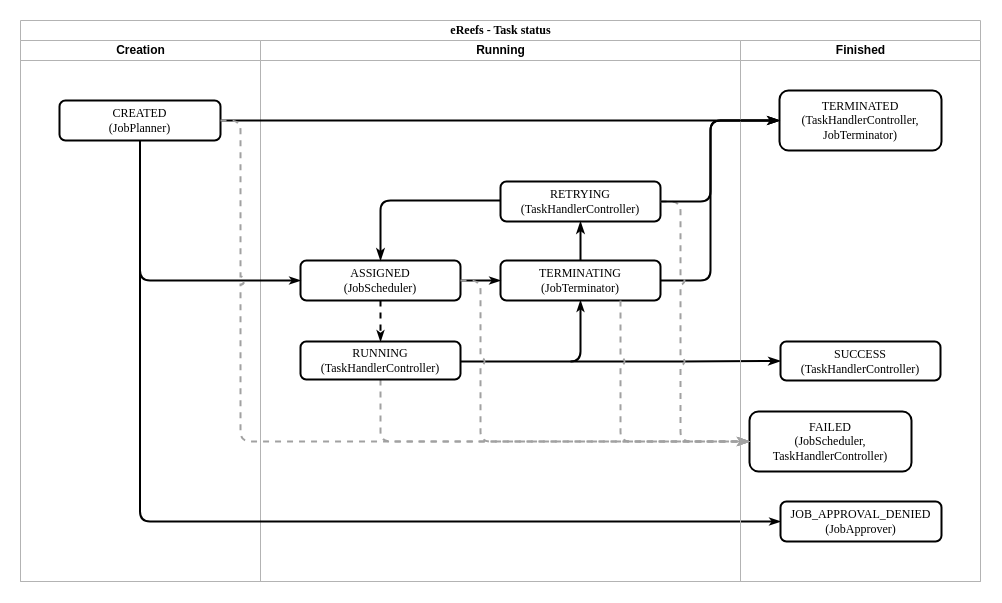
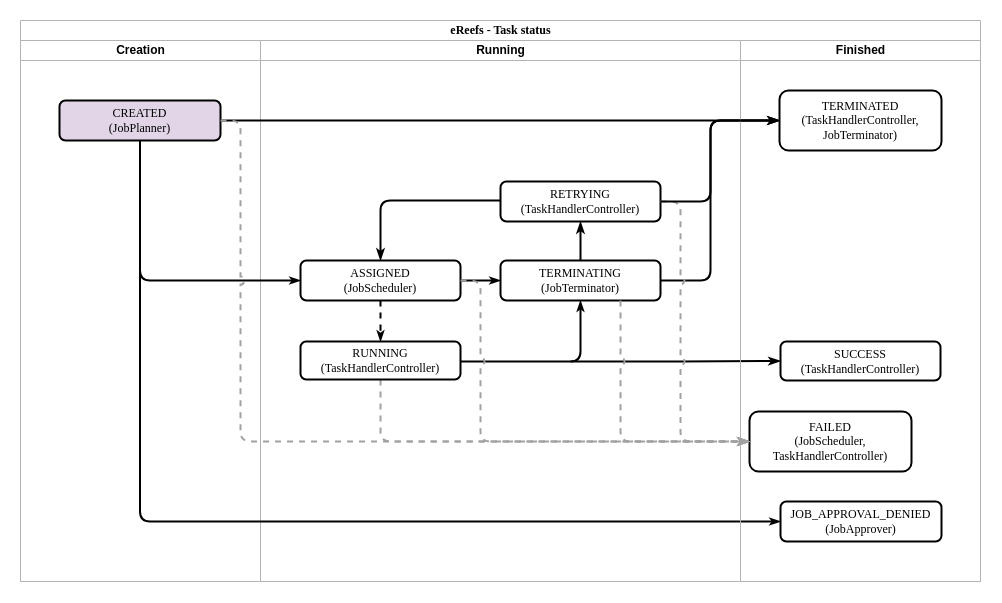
(140, 121) -> (140, 121)
